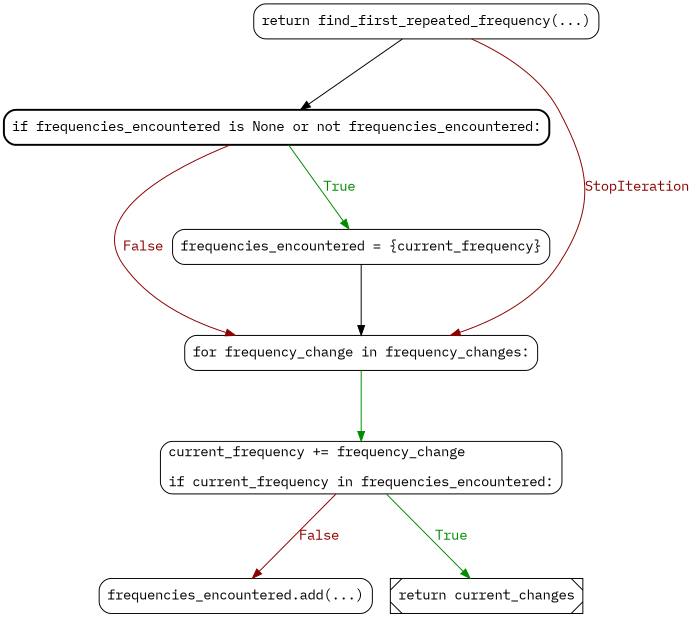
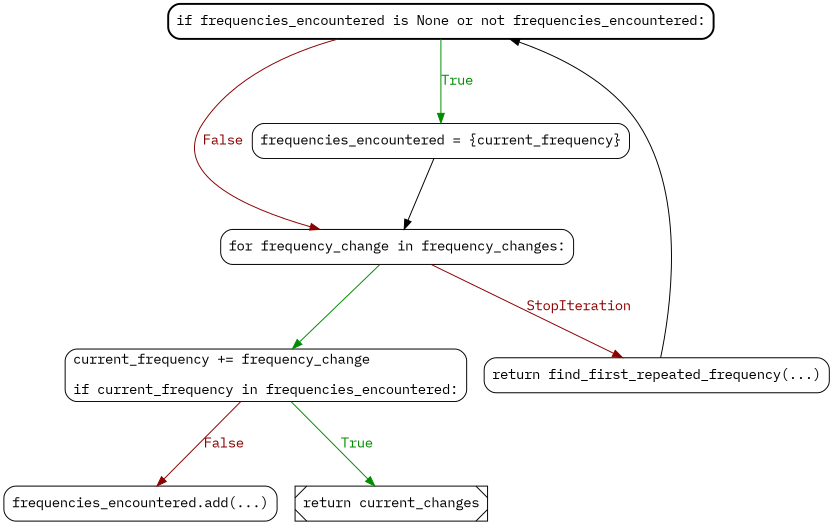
(585, 191) -> (522, 309)
